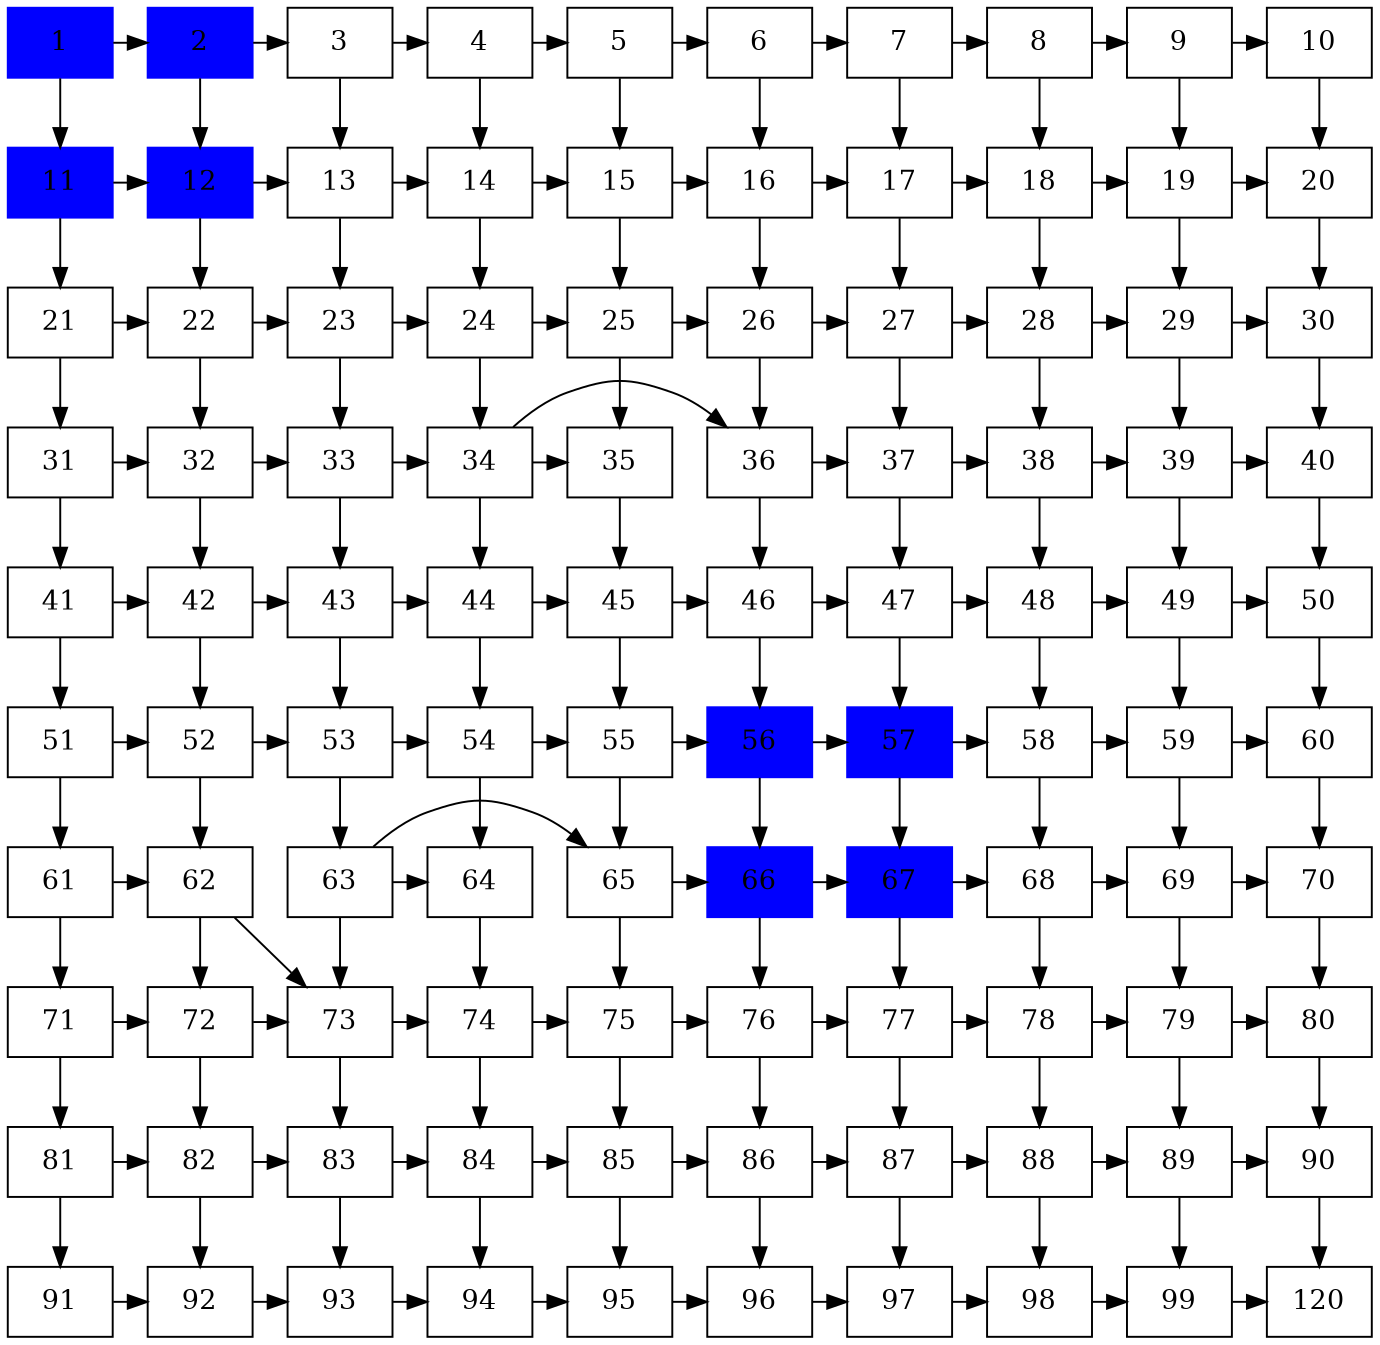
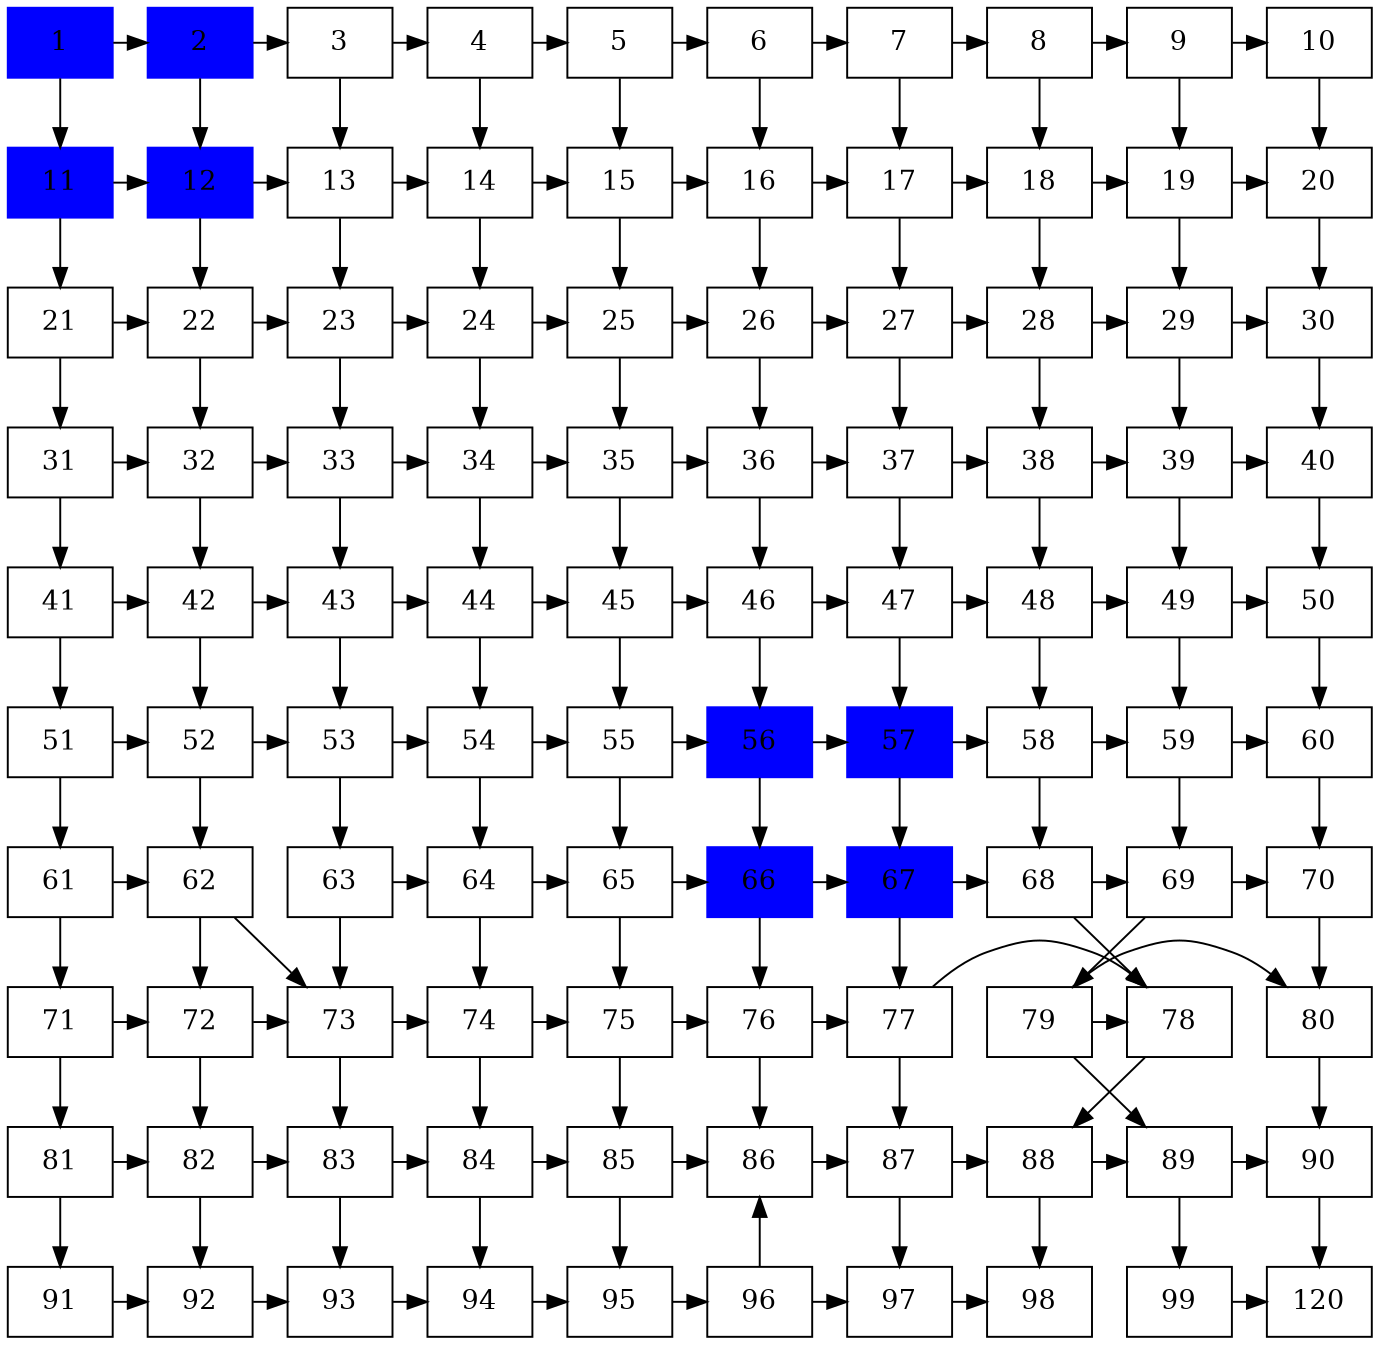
(605, 382) -> (680, 462)
(465, 802) -> (540, 882)
(1100, 1022) -> (1100, 1022)
(760, 1222) -> (760, 1242)
(1100, 1302) -> none
